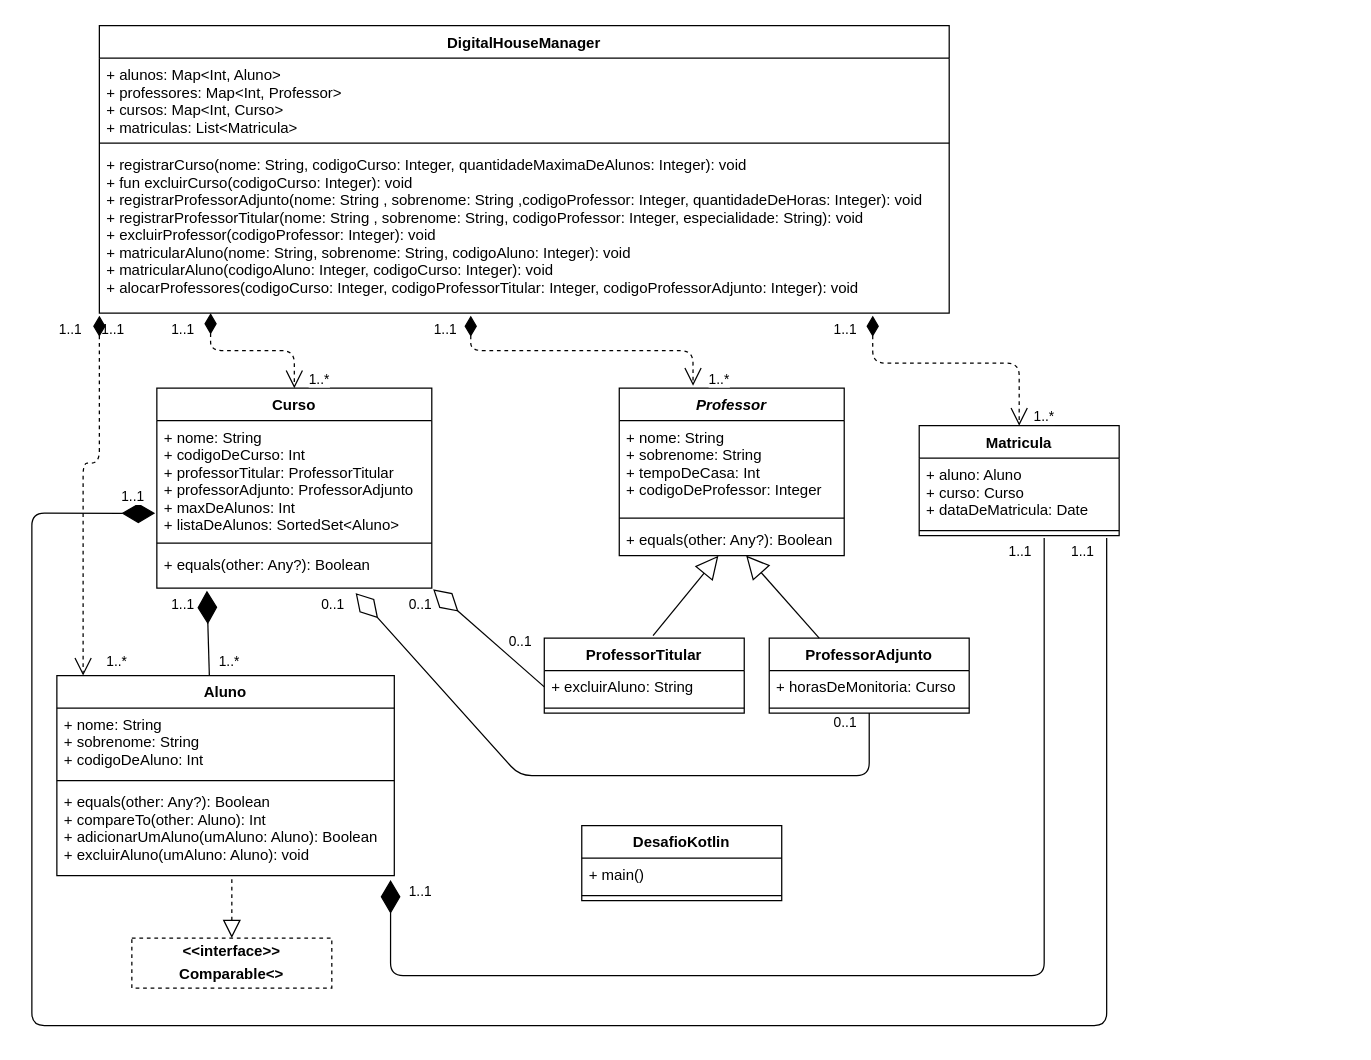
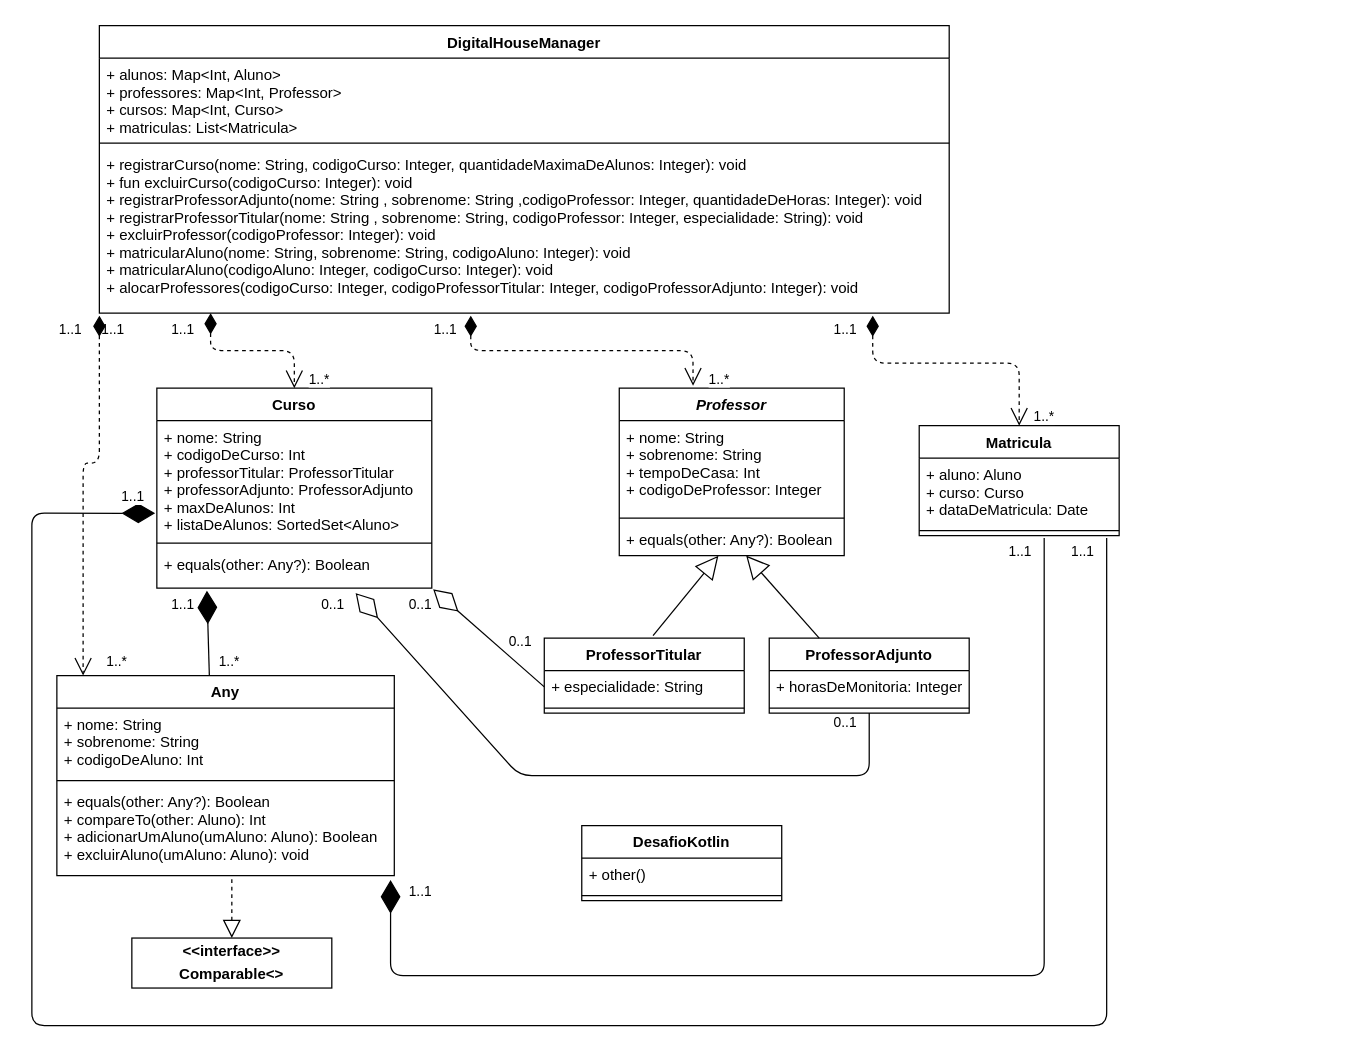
(630, 688) -> (634, 688)
(872, 688) -> (880, 688)
(225, 693) -> (225, 693)
(618, 875) -> (625, 875)
(232, 963) -> (232, 963)
